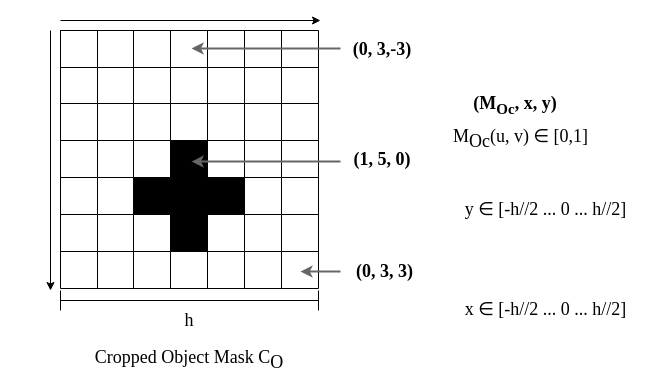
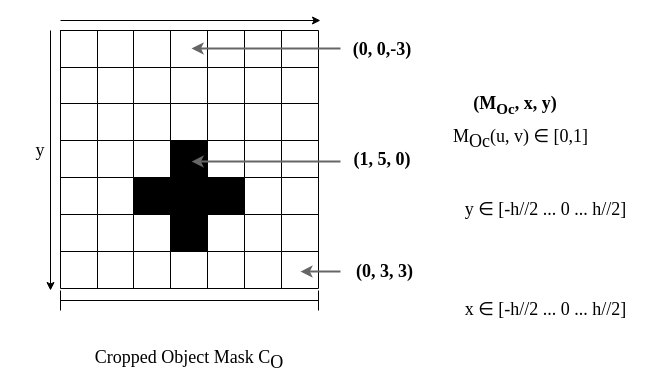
(383, 50) -> (383, 50)
none -> (41, 151)
(190, 321) -> none
